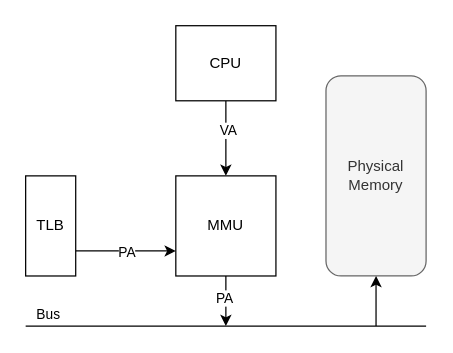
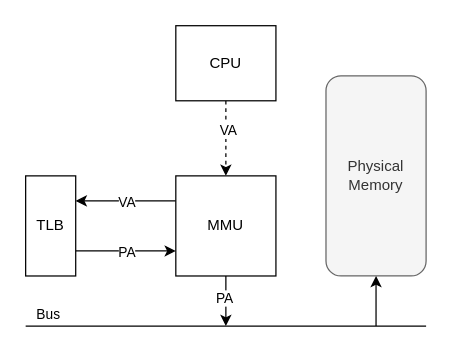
(226, 154) -> (226, 154)
none -> (130, 201)
